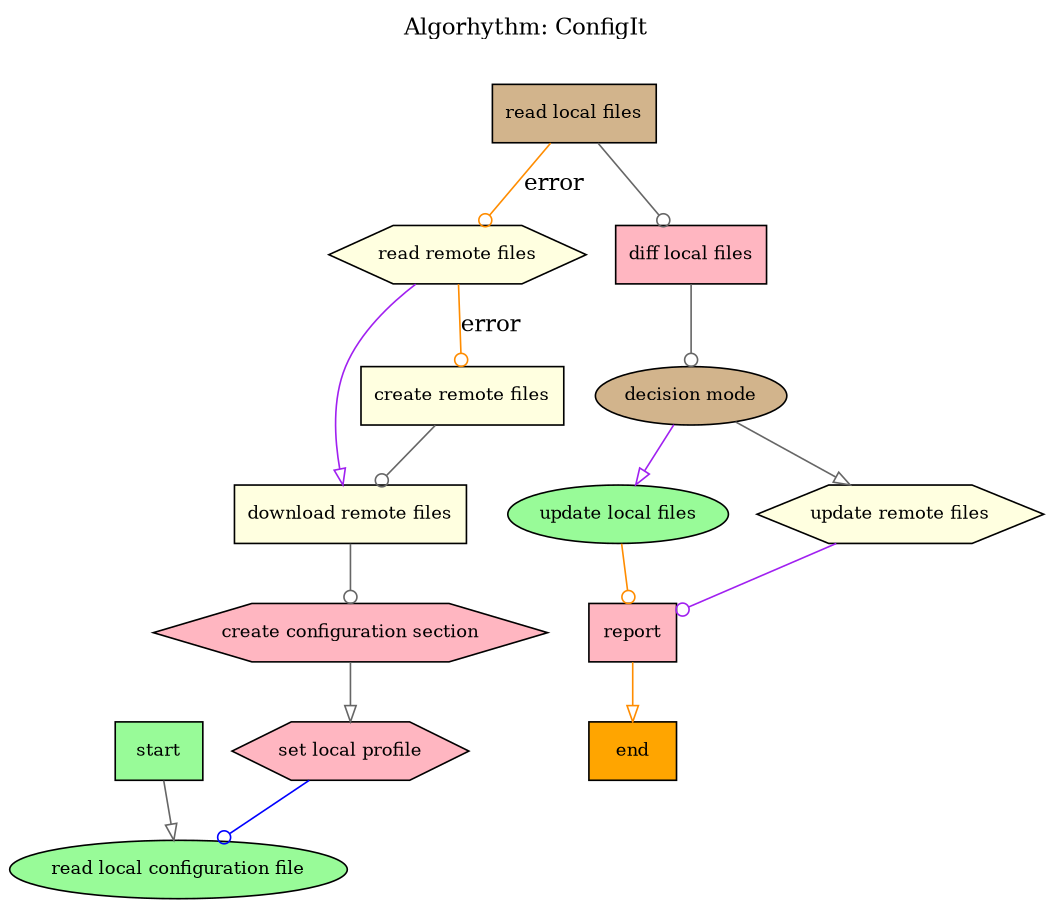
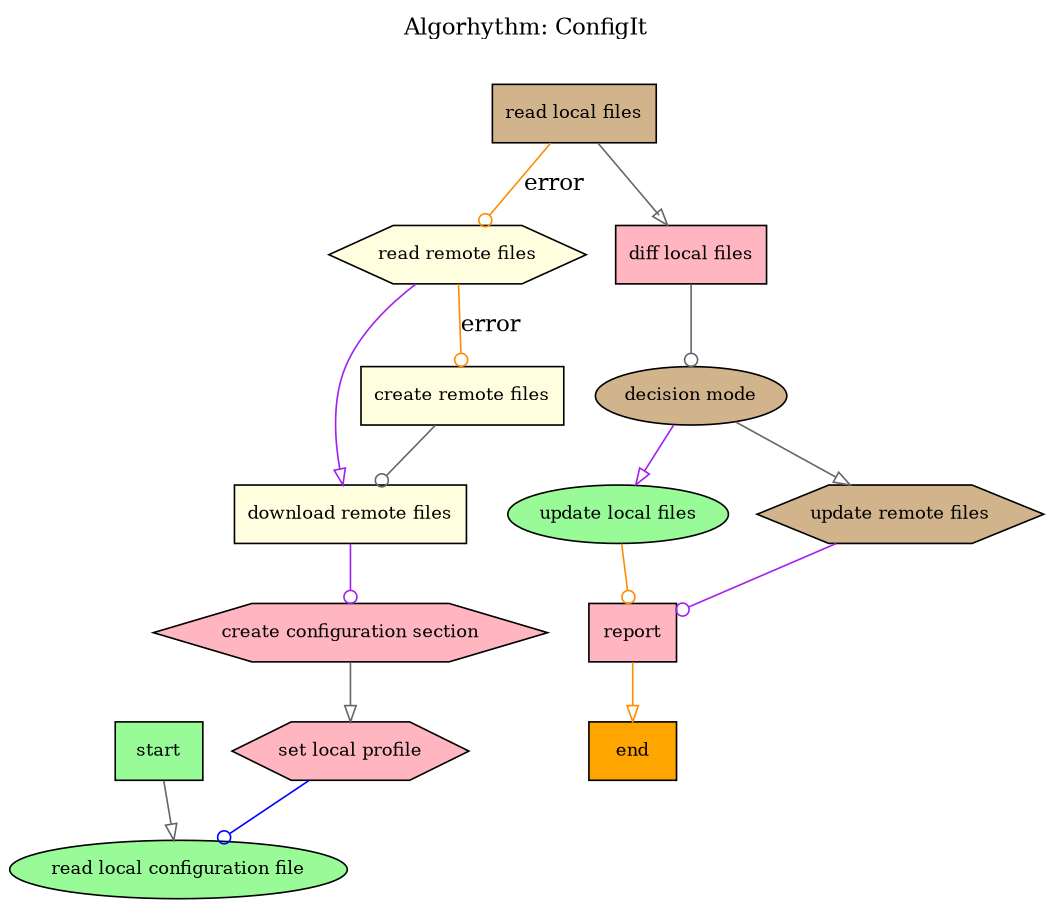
(628, 179) -> (628, 179)
(900, 514) -> (900, 514)
(350, 567) -> (350, 567)
